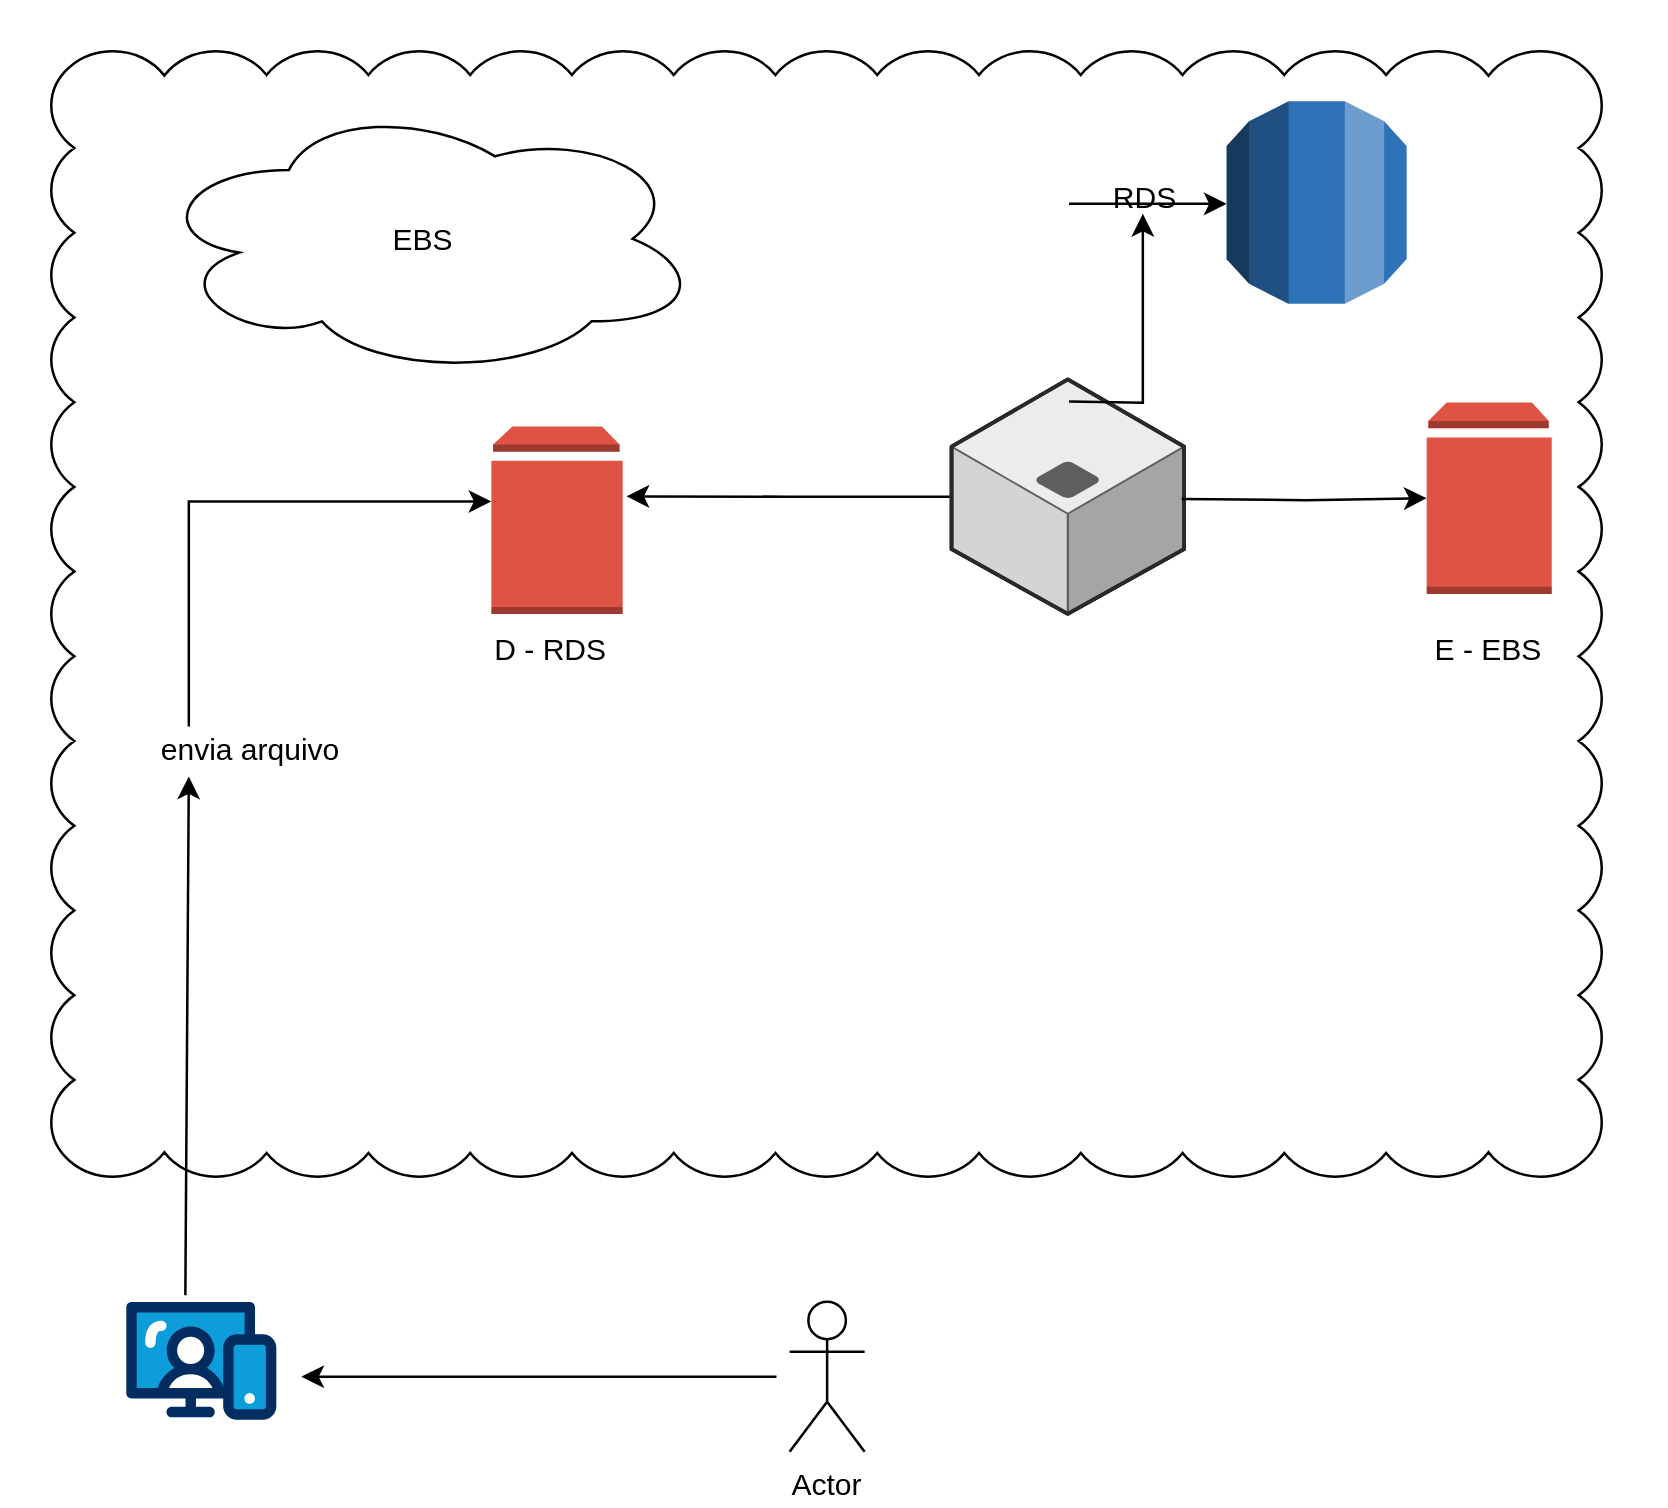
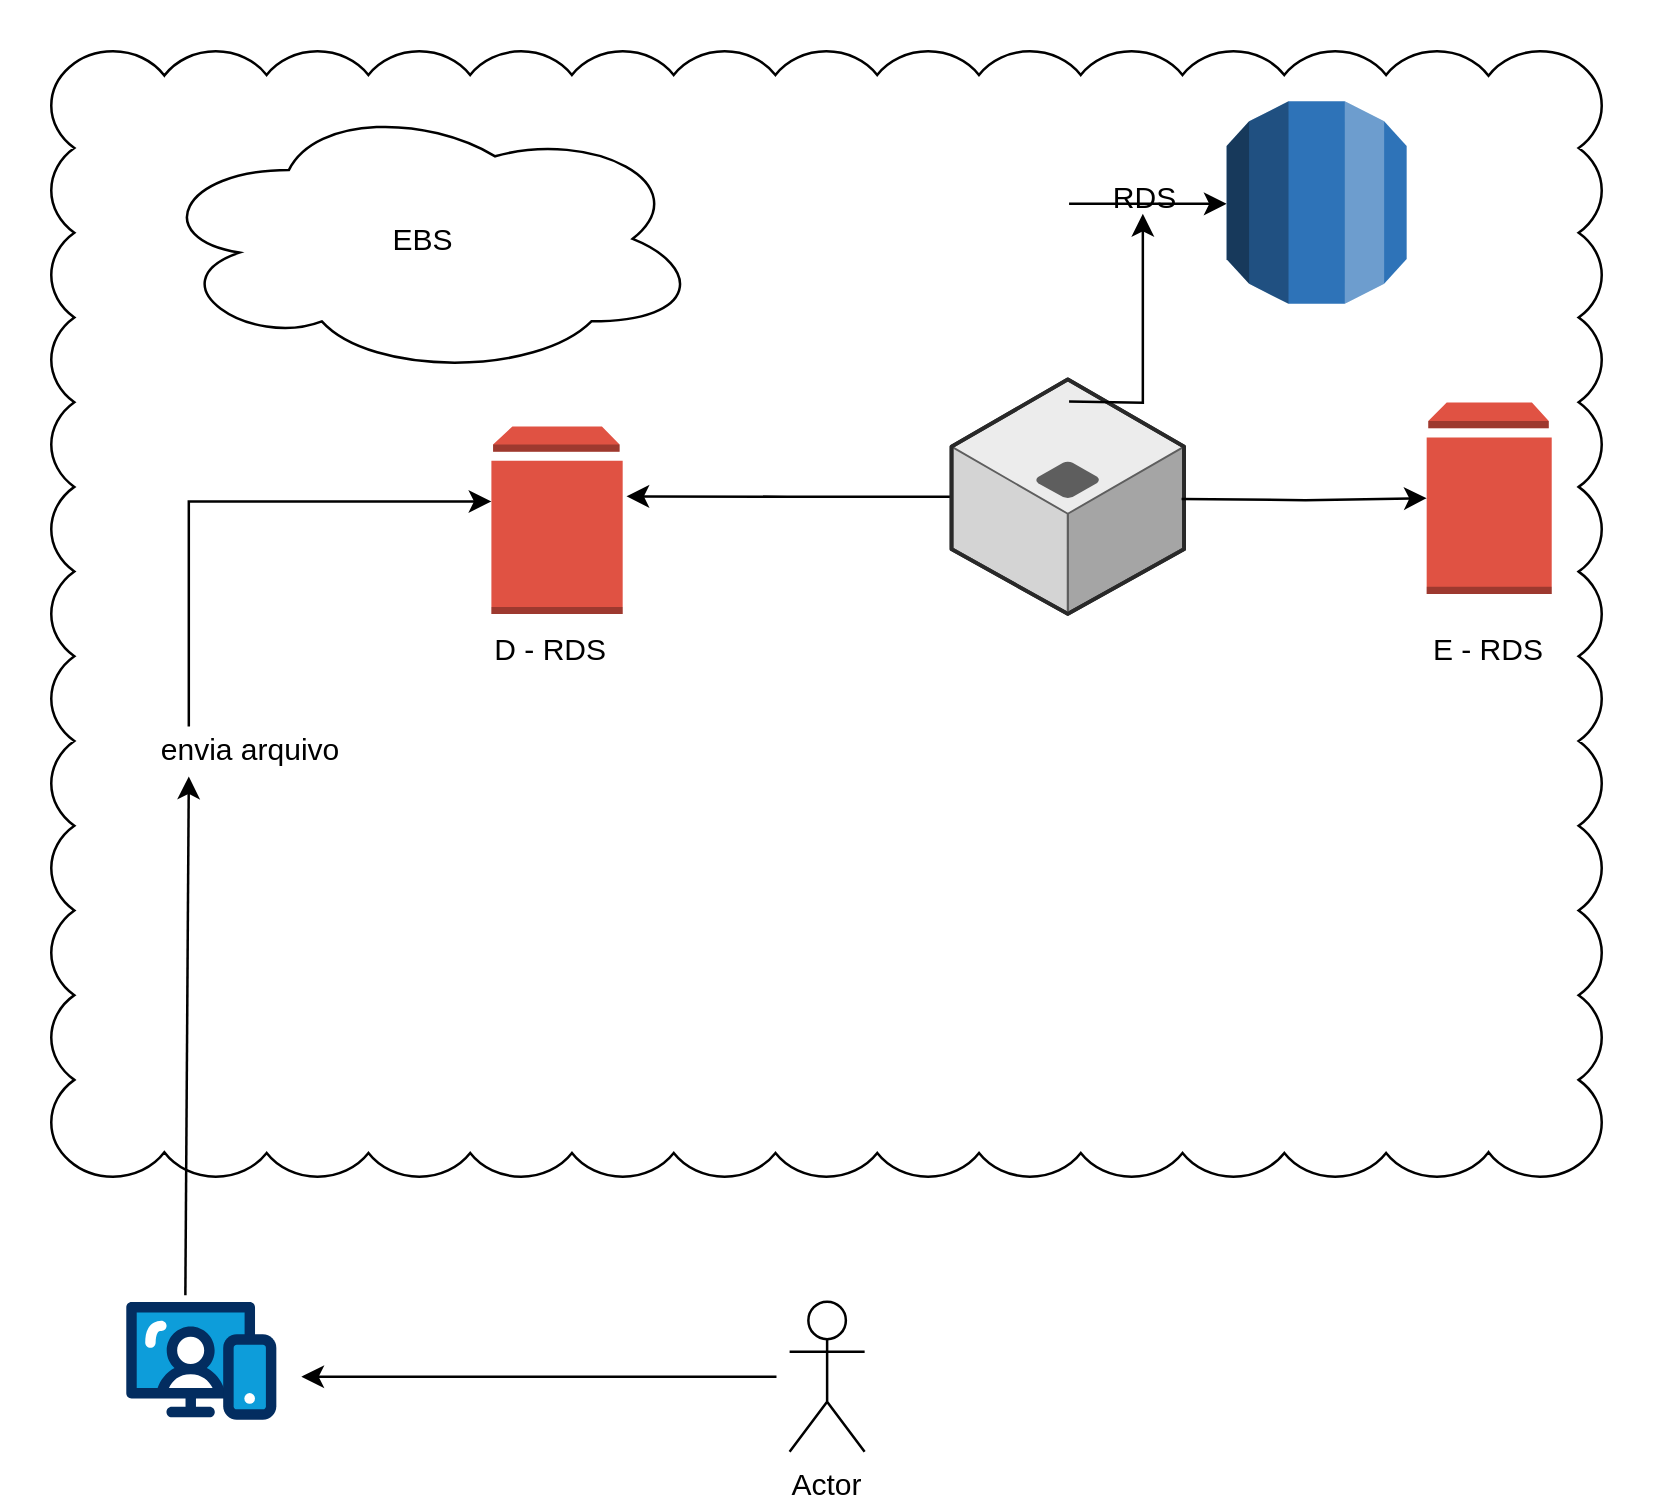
(1489, 651) -> (1489, 651)
